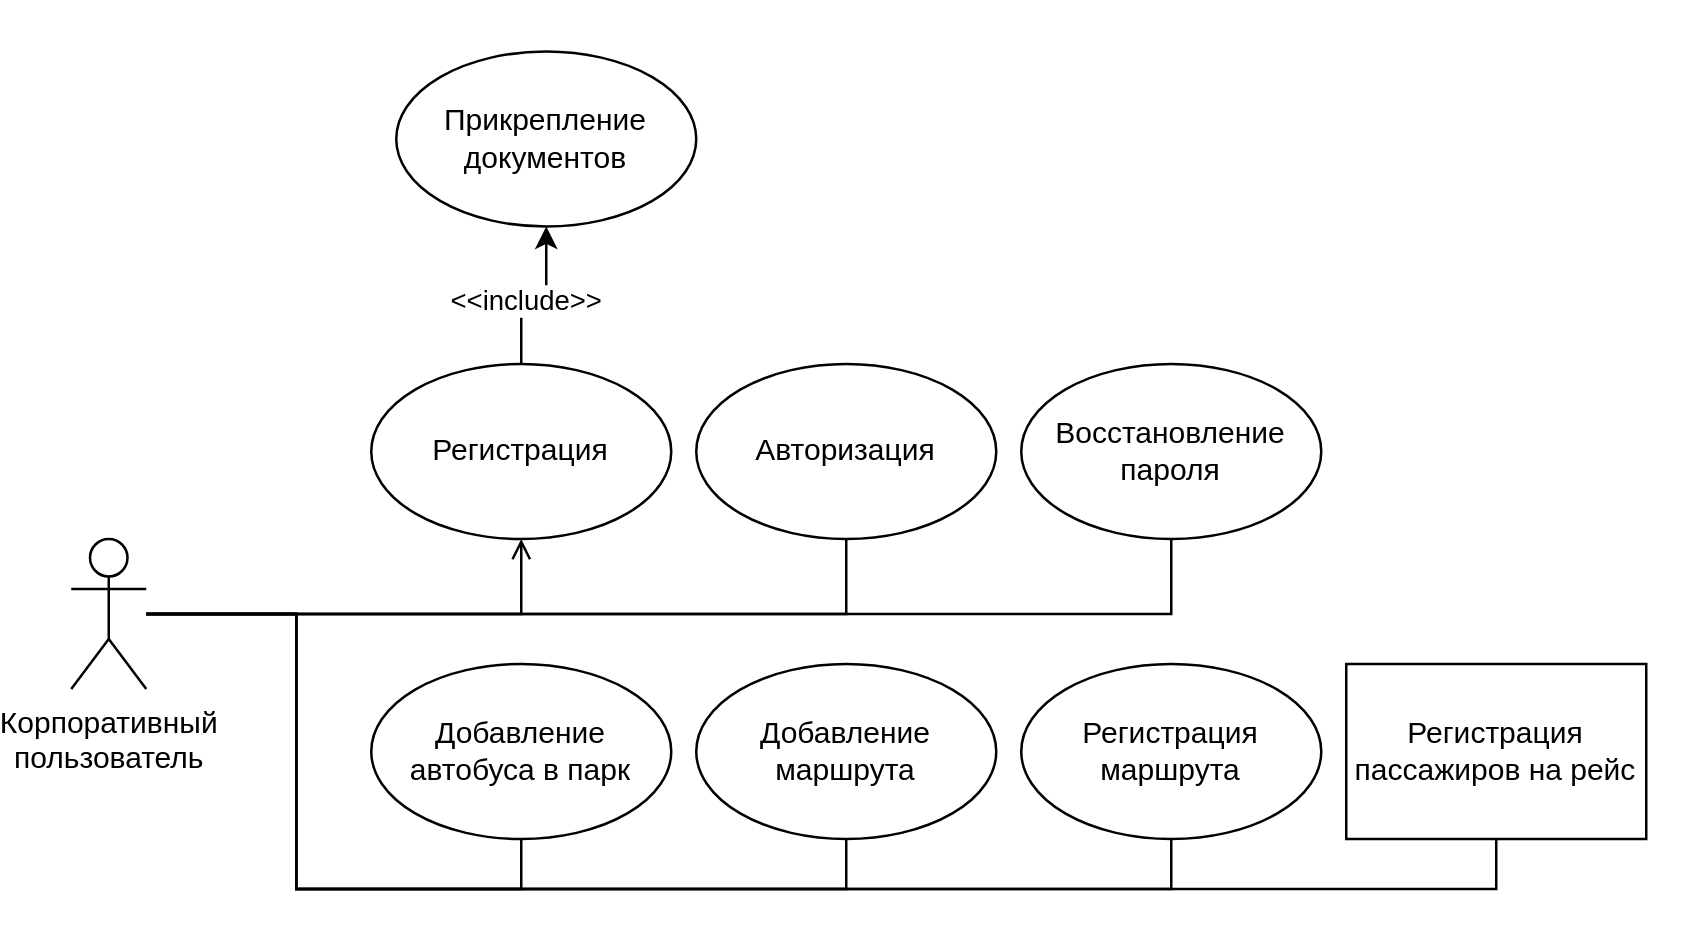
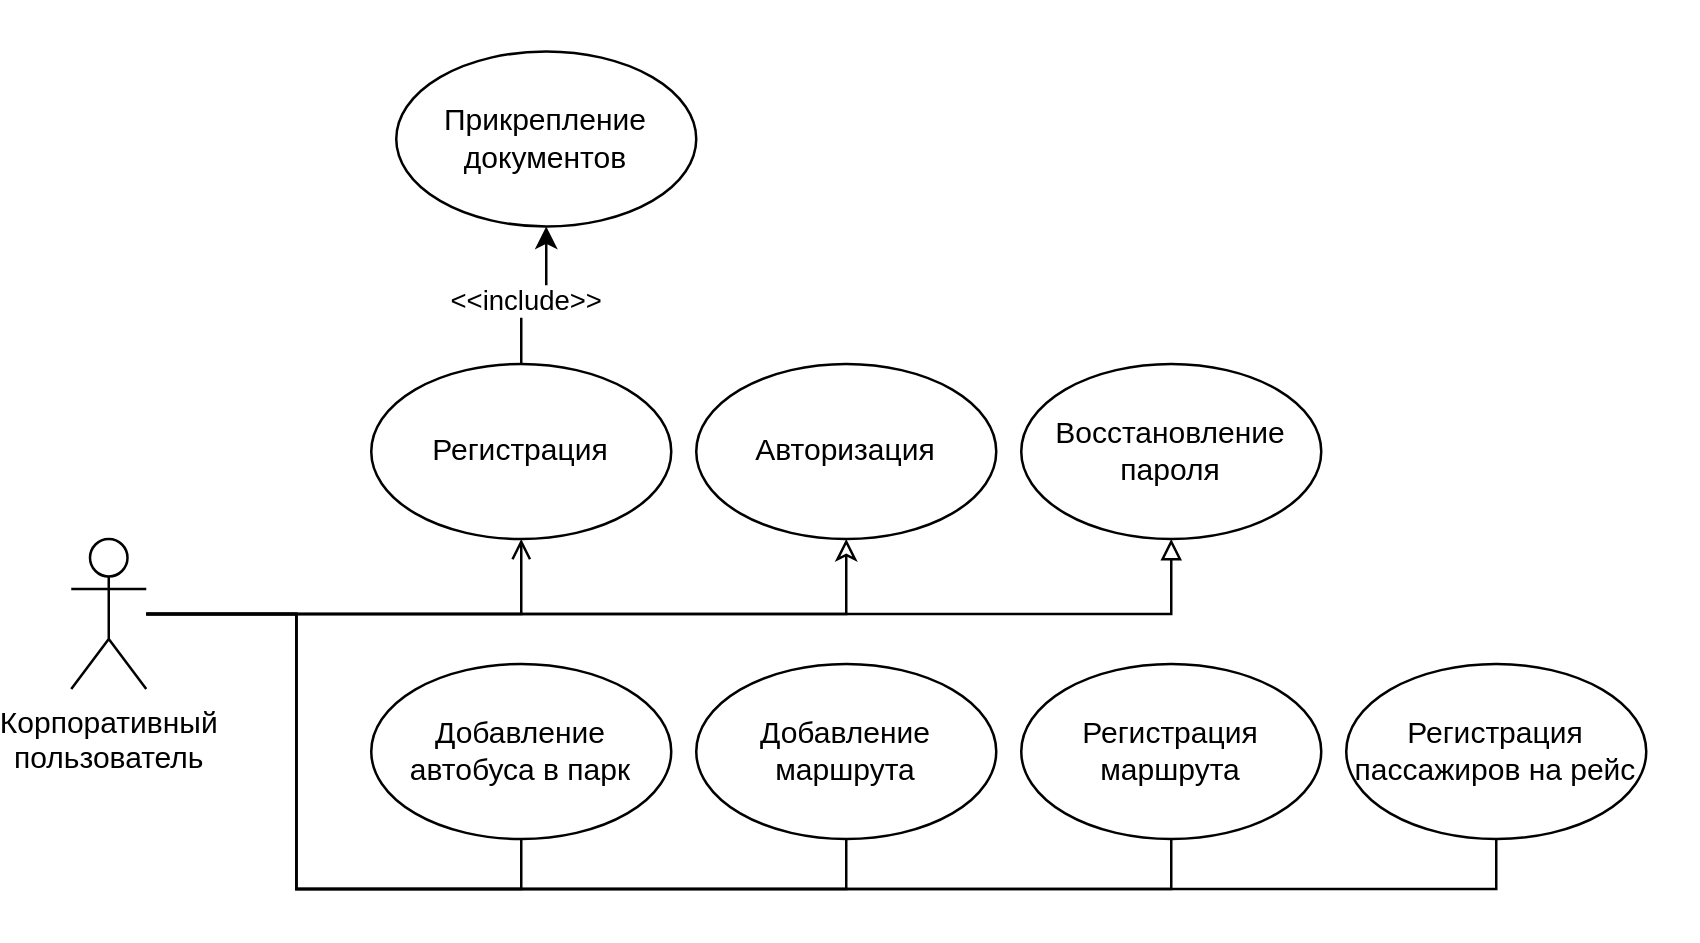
(846, 549) -> (846, 557)
(1171, 551) -> (1171, 561)
(1496, 751) -> (1496, 751)
